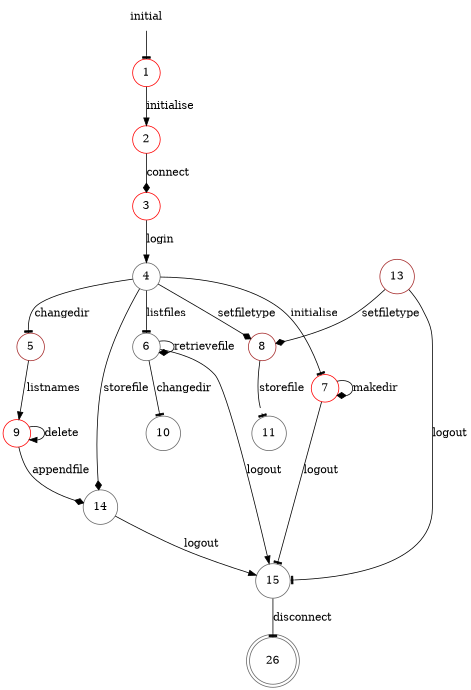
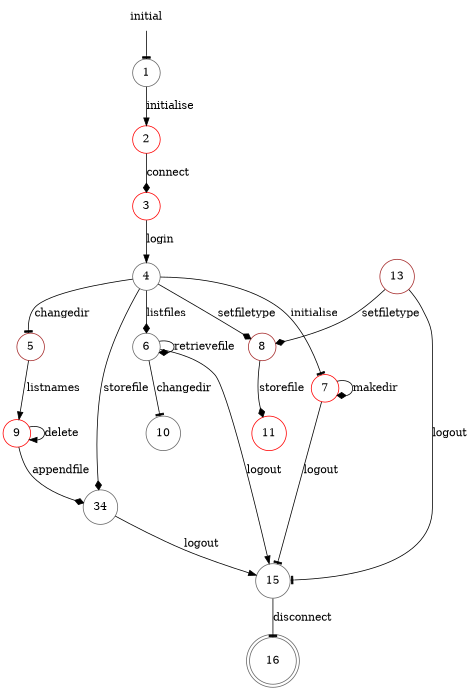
(146, 73) -> (146, 73)
(146, 310) -> (146, 310)
(258, 384) -> (258, 384)
(269, 433) -> (269, 433)
(100, 507) -> (100, 507)
(273, 661) -> (273, 661)
